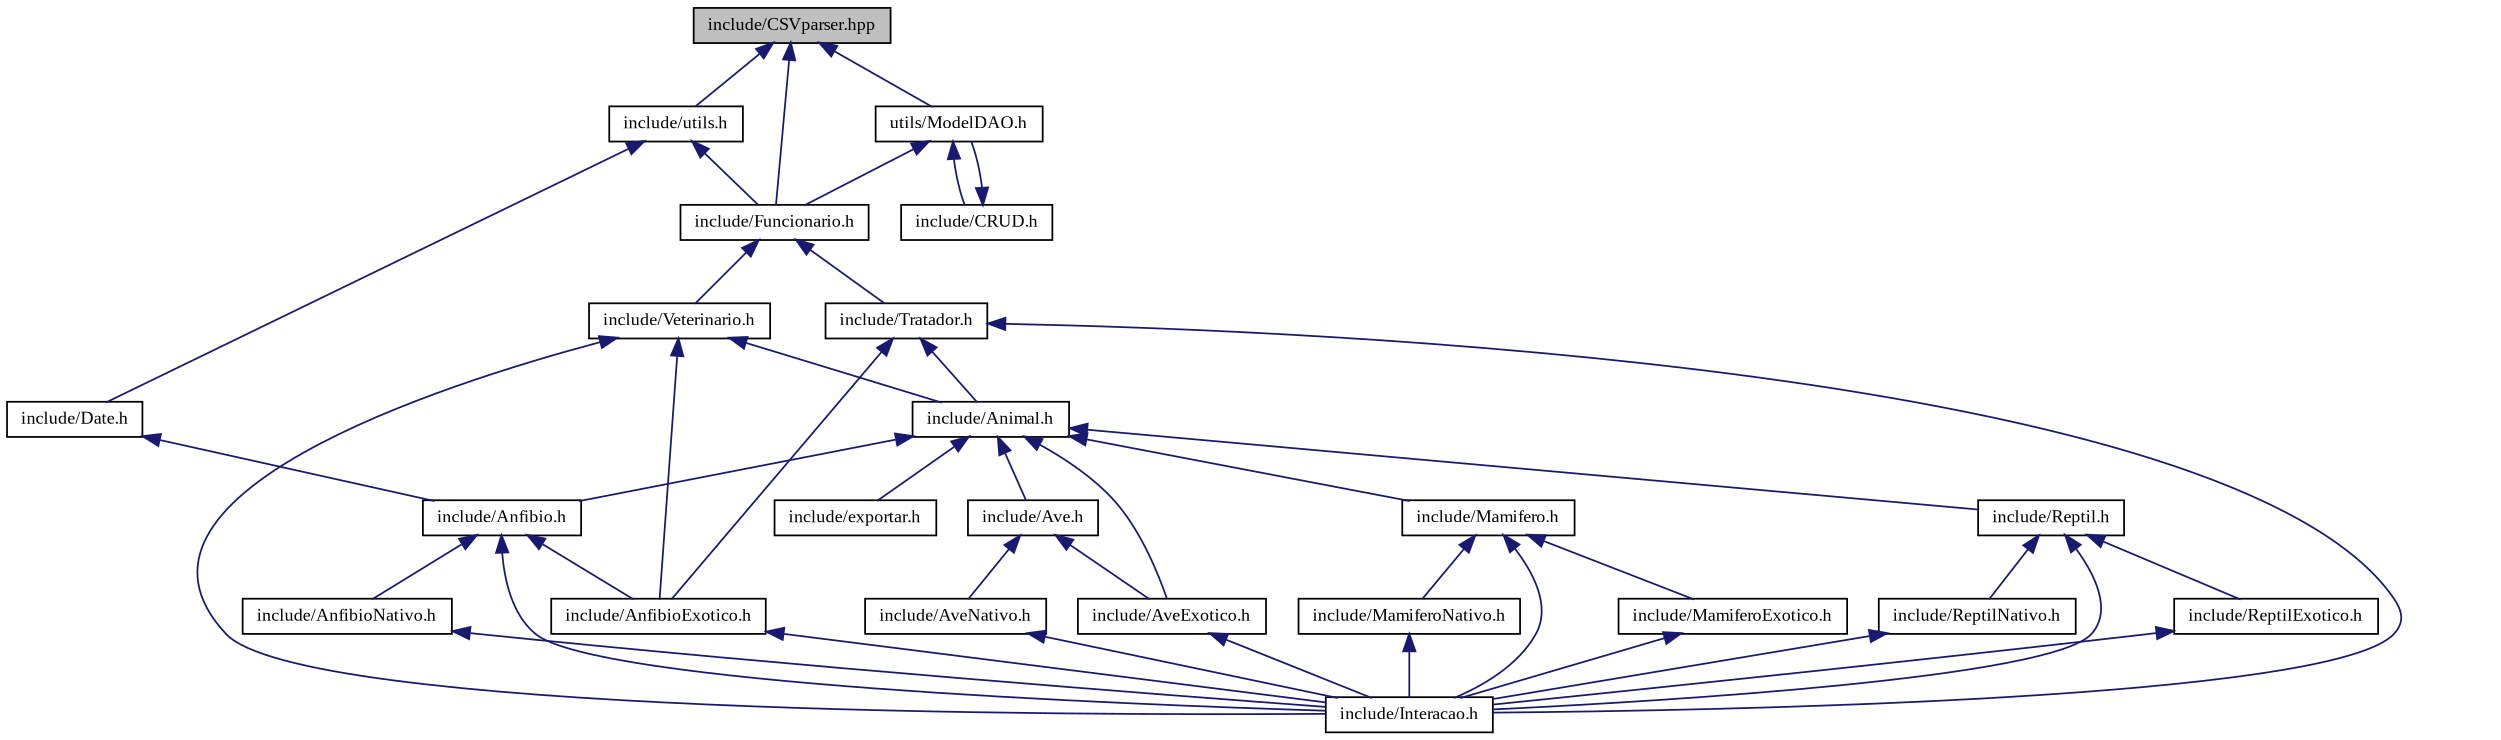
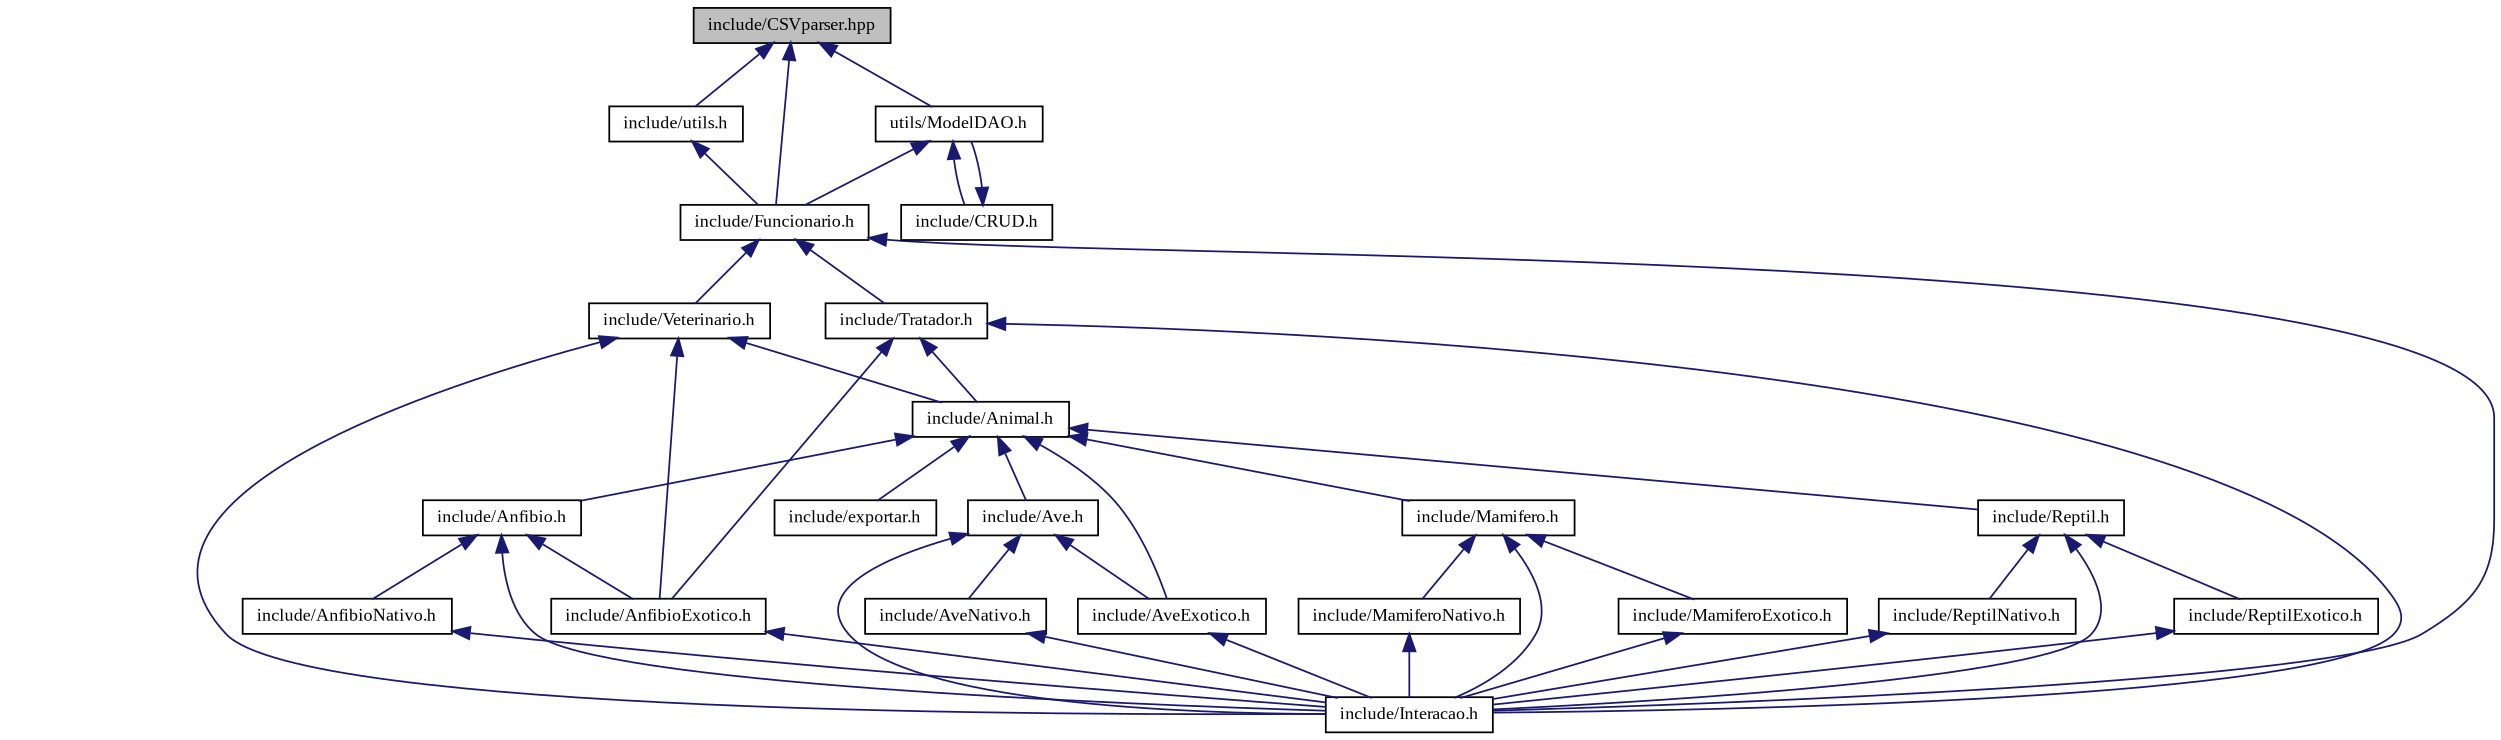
none -> (2293, 323)
(75, 419) -> none
none -> (888, 660)
